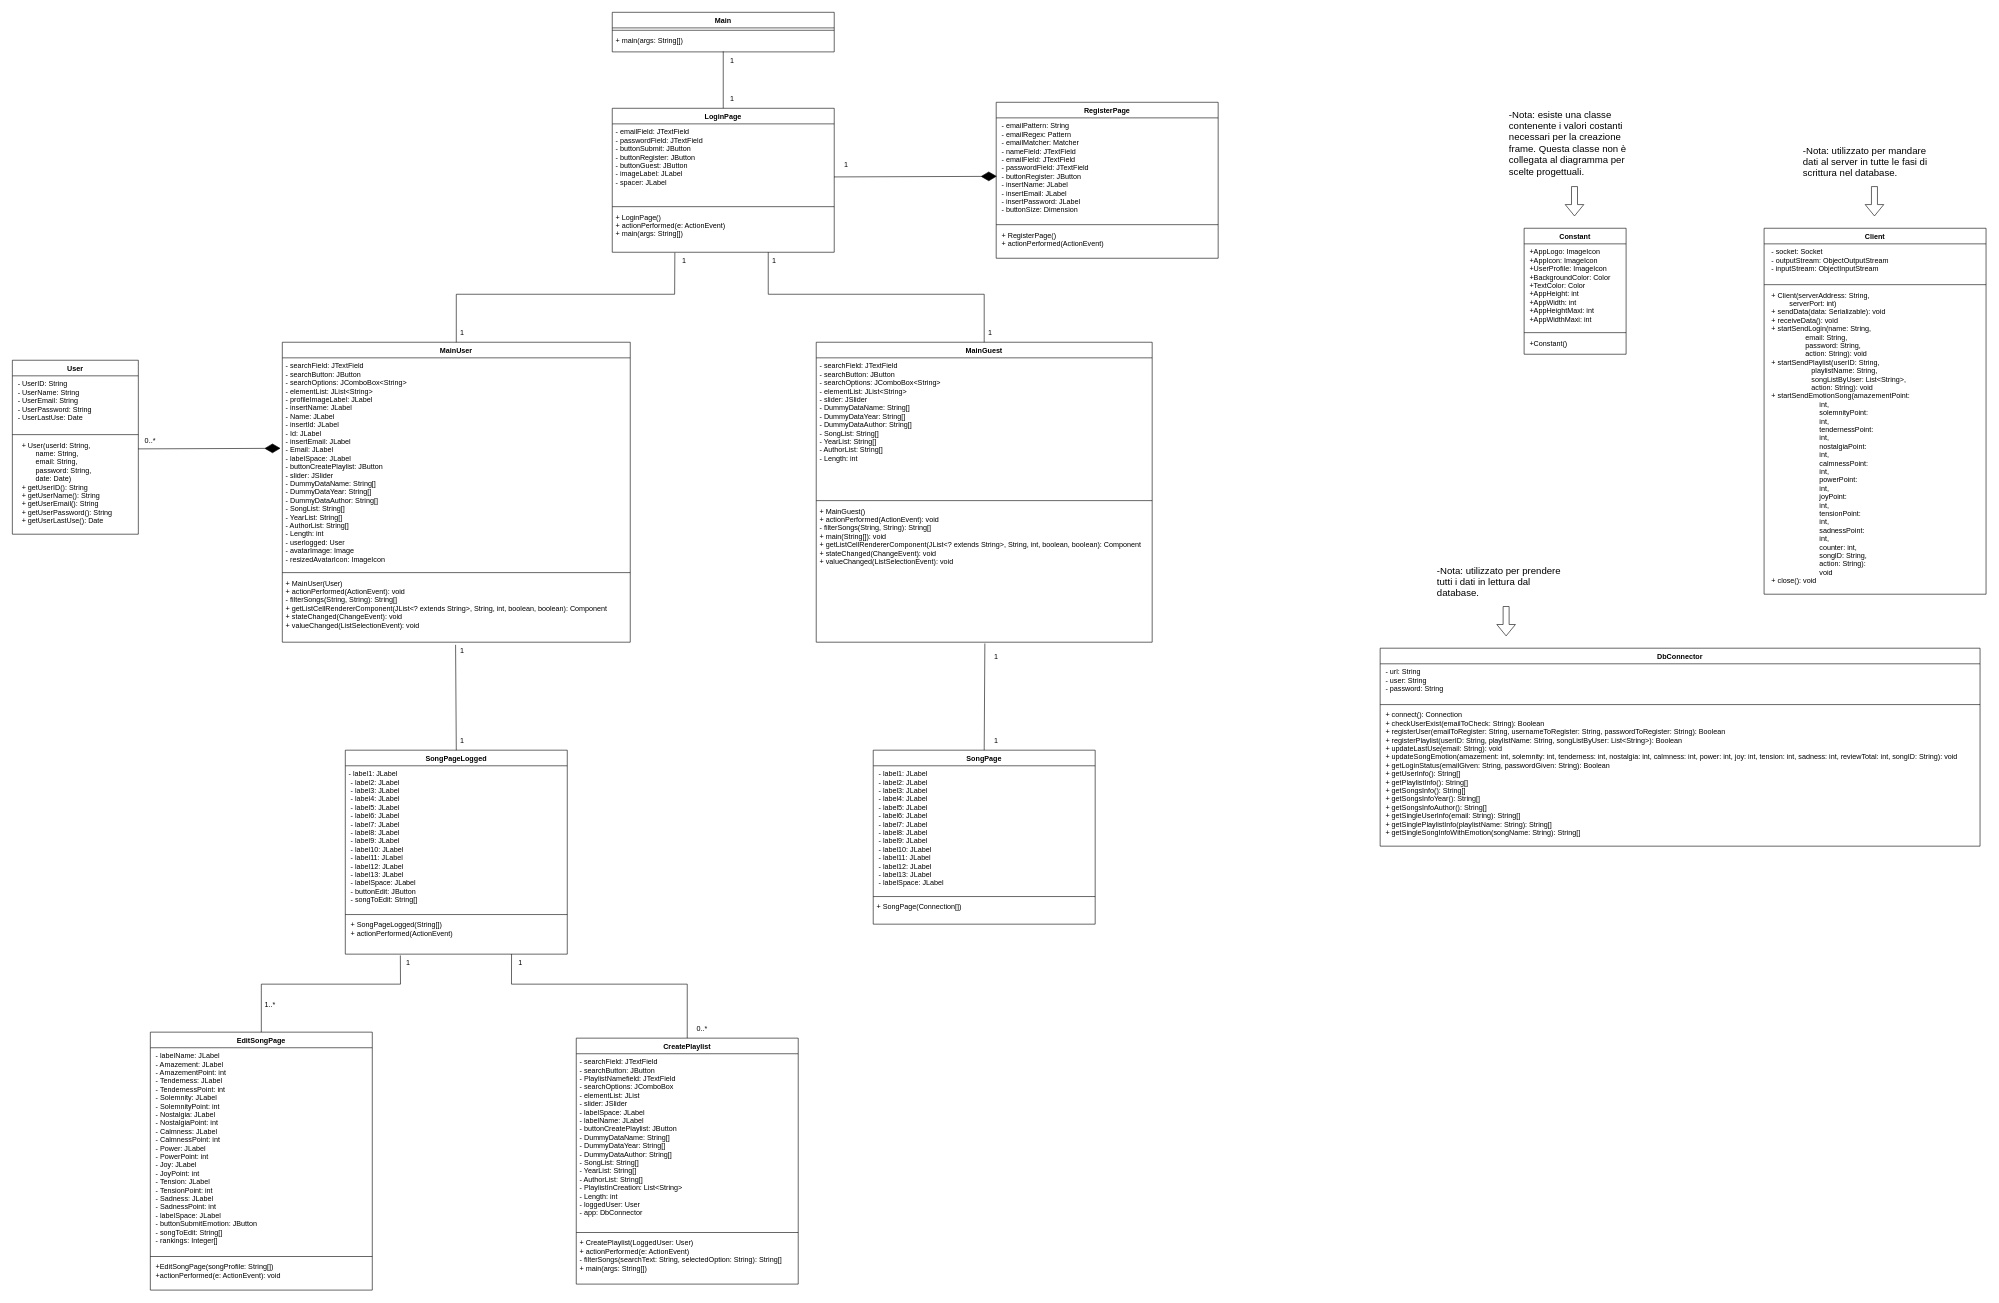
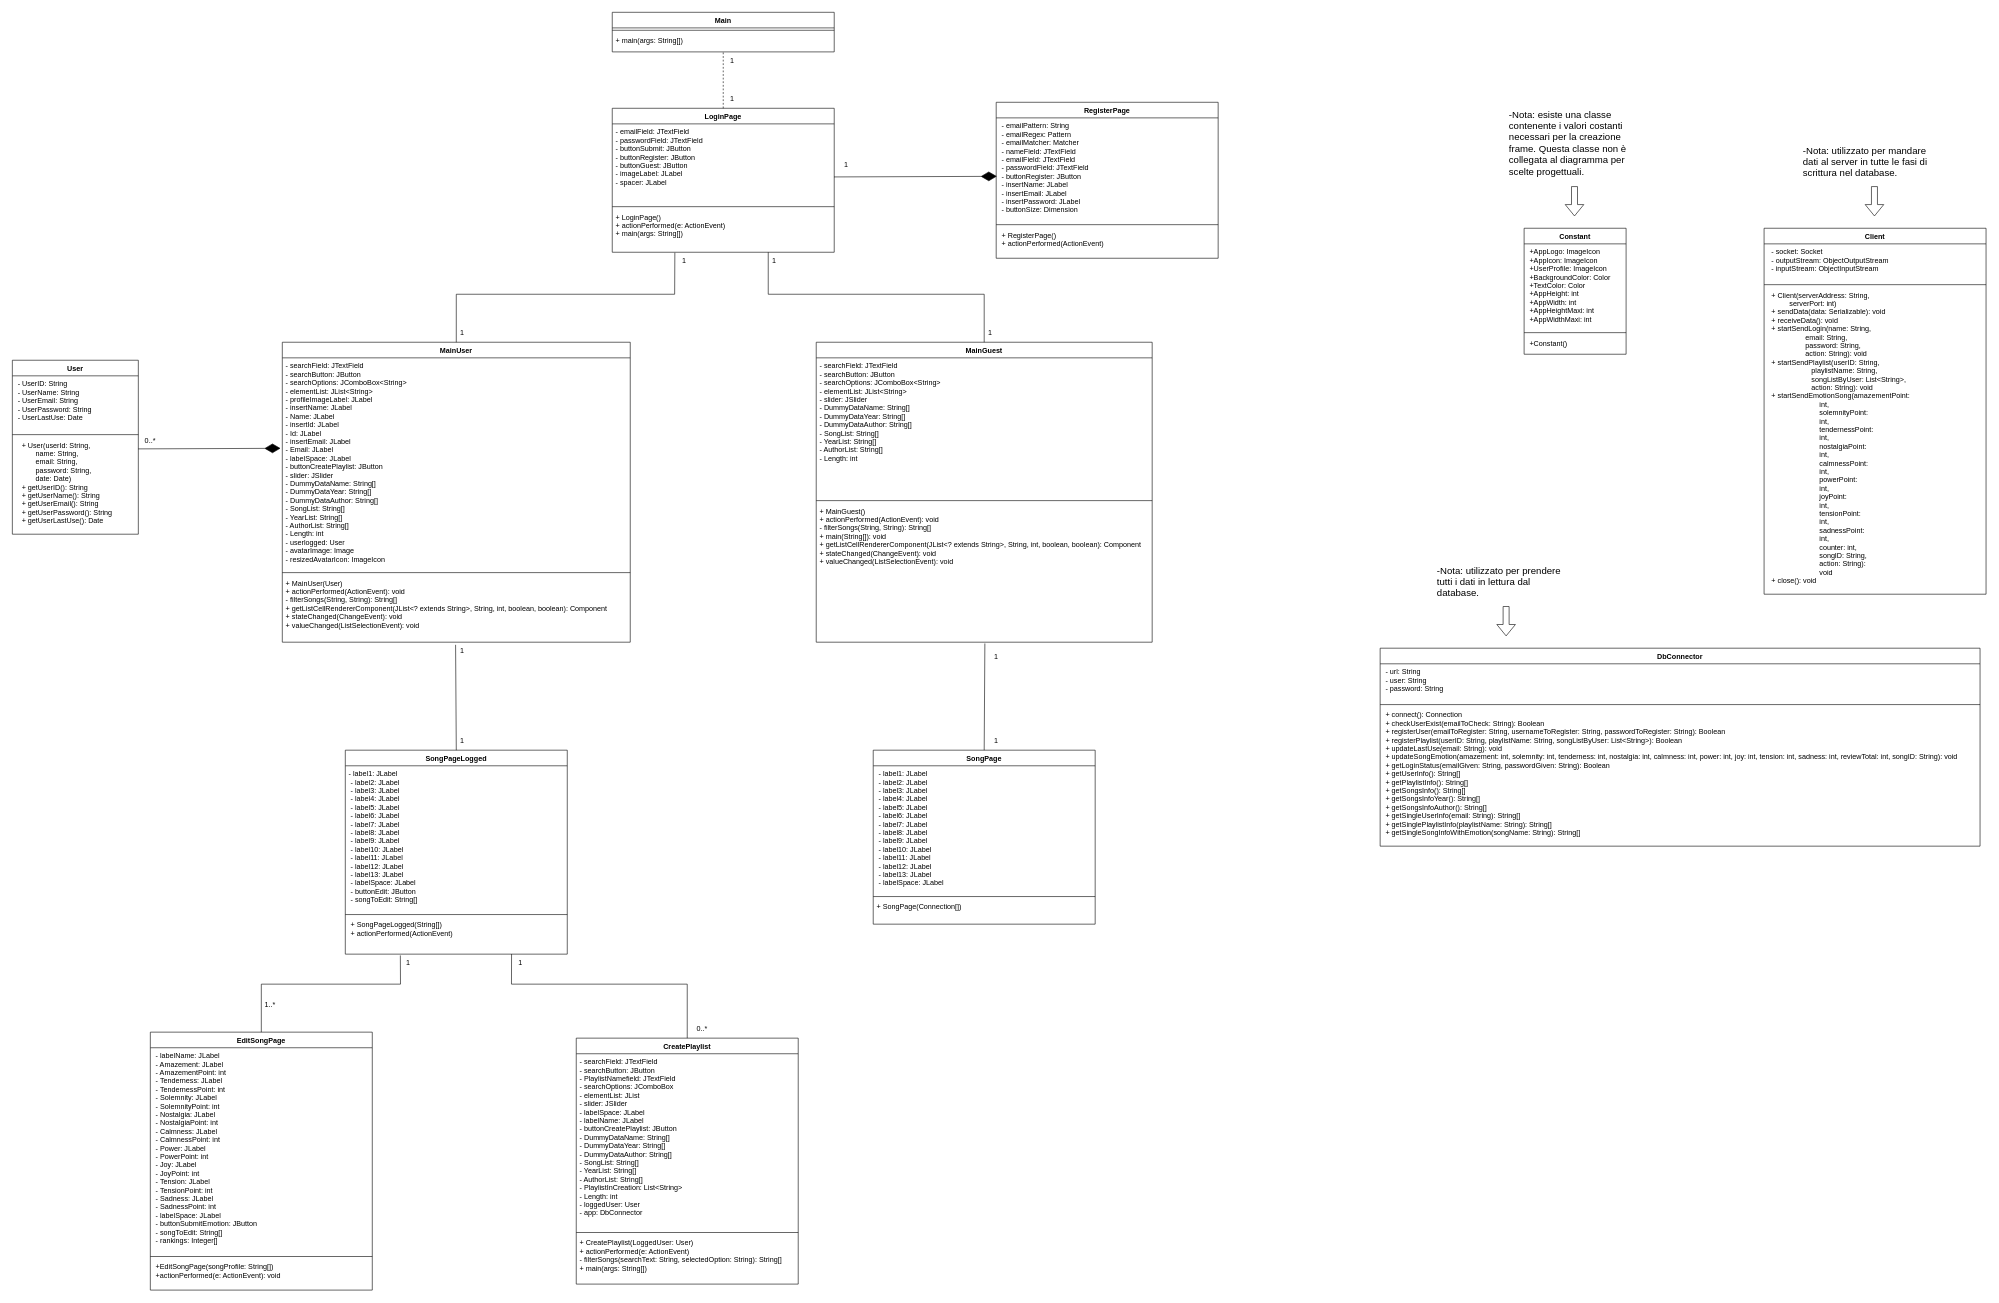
(723, 81) -> (723, 81)
